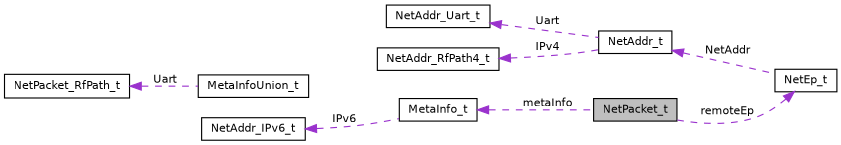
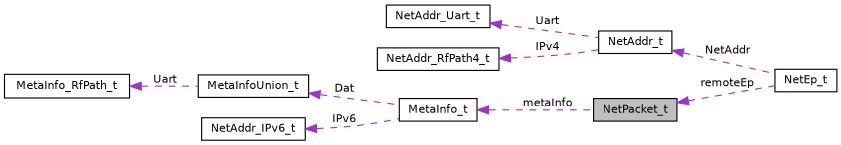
(67, 86) -> (67, 86)
none -> (360, 100)
(734, 122) -> (731, 93)
